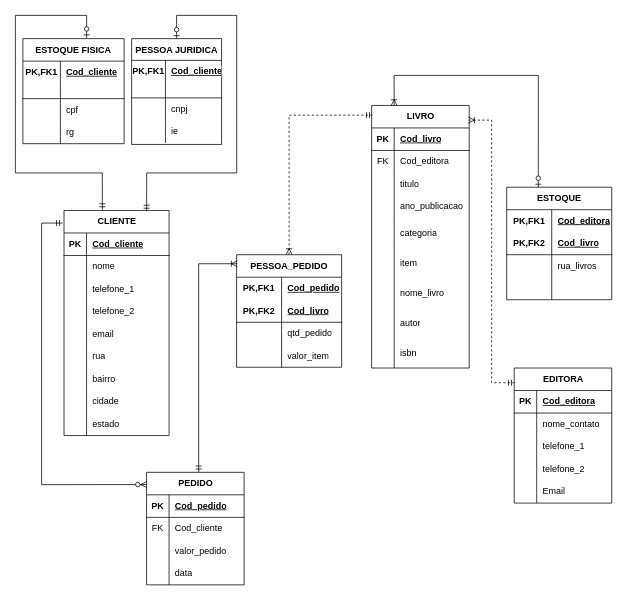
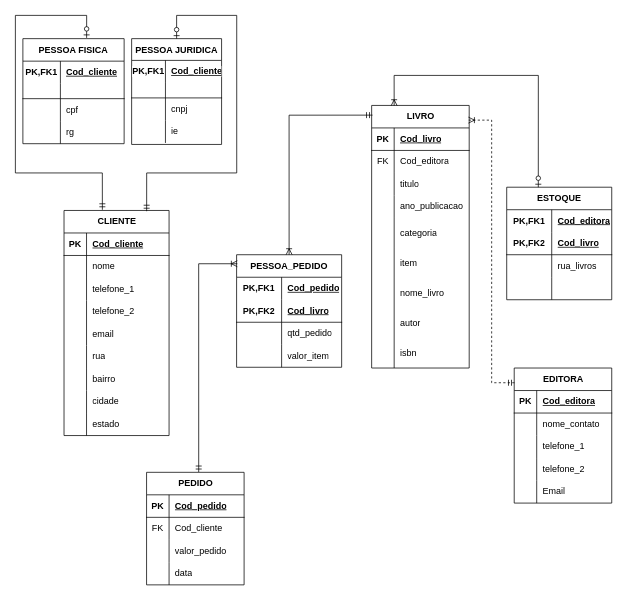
(74, 50) -> (74, 50)
(289, 143) -> (289, 143)
(42, 405) -> none
